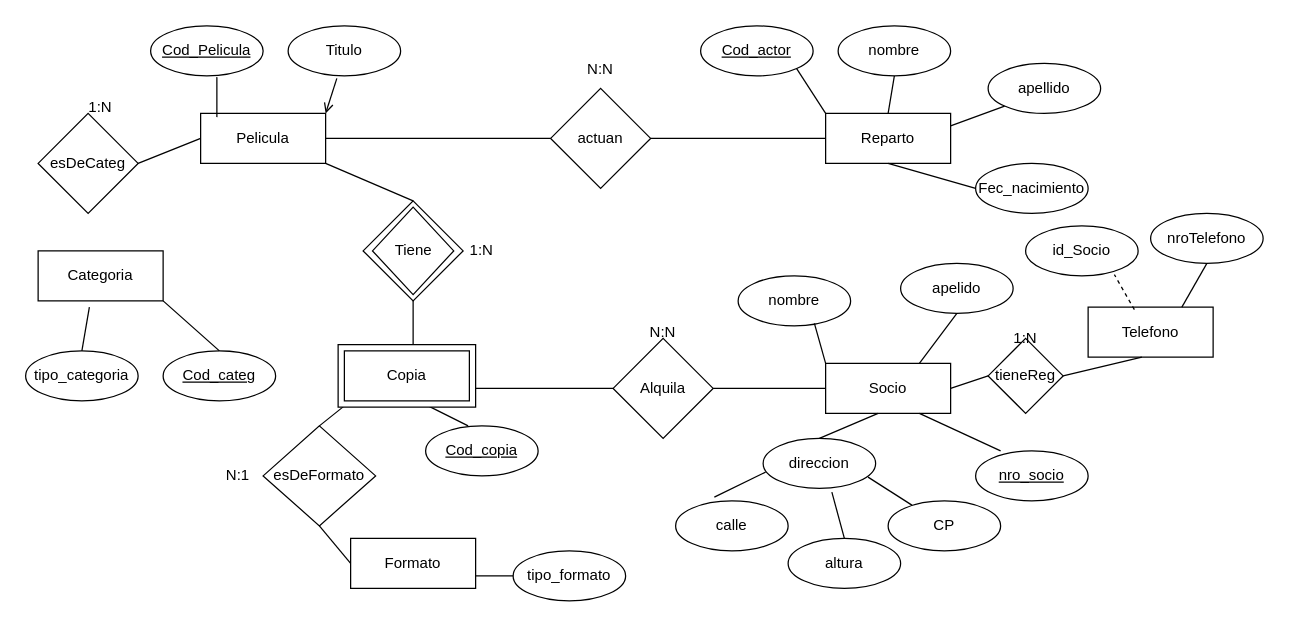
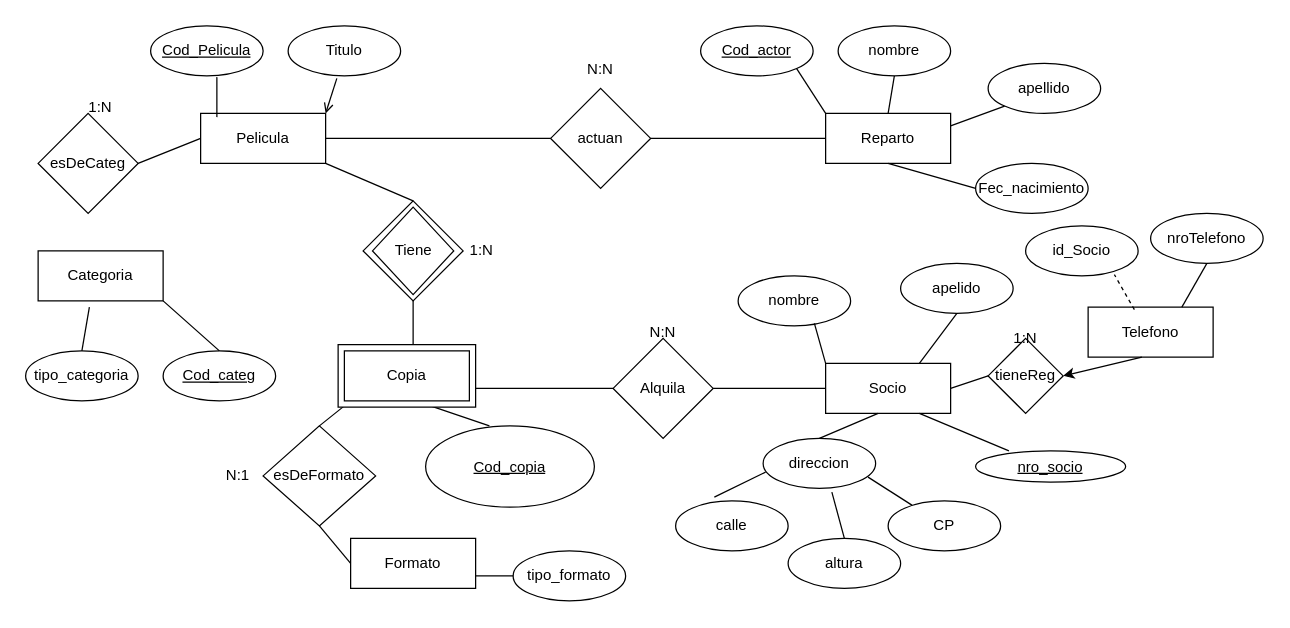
(1069, 374) -> (1073, 373)
(482, 451) -> (510, 466)
(1032, 476) -> (1051, 466)
